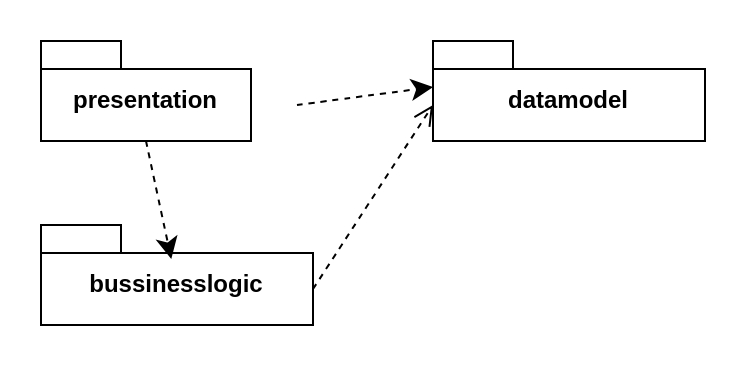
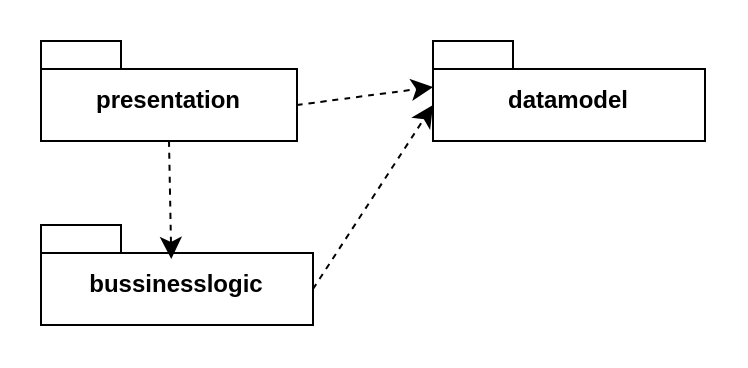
(146, 91) -> (169, 91)
(427, 115) -> (423, 120)
